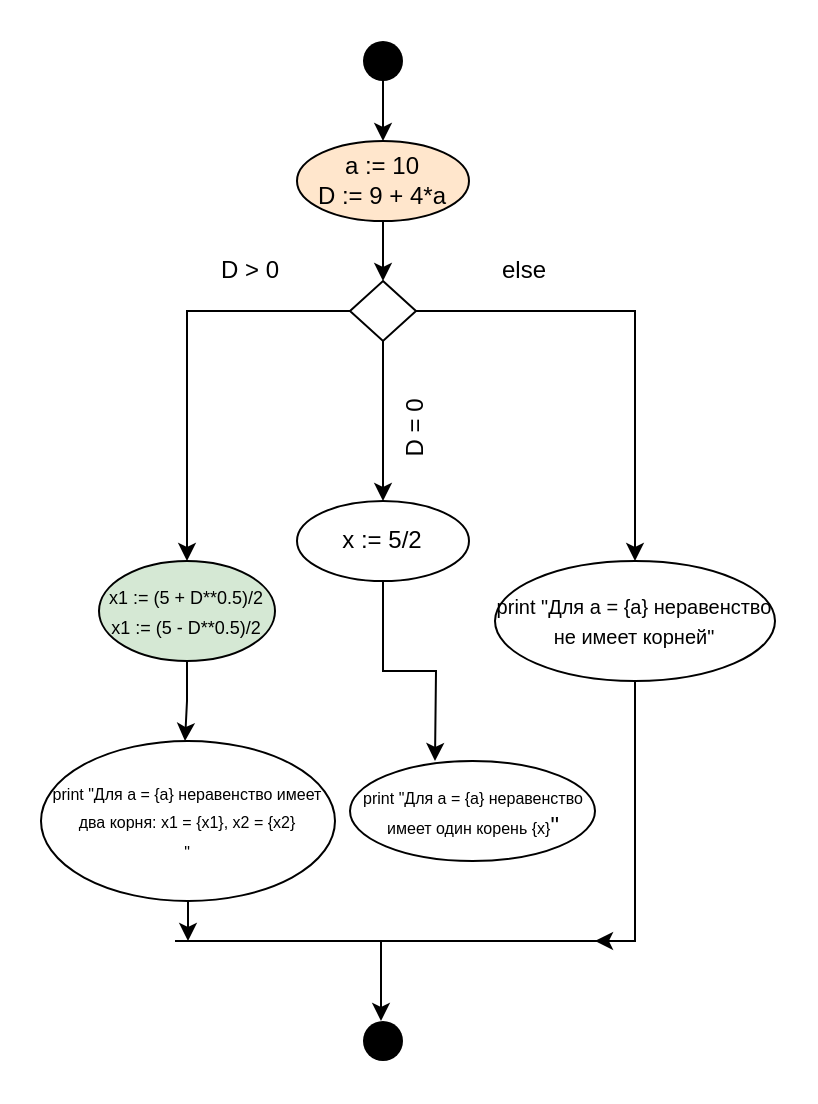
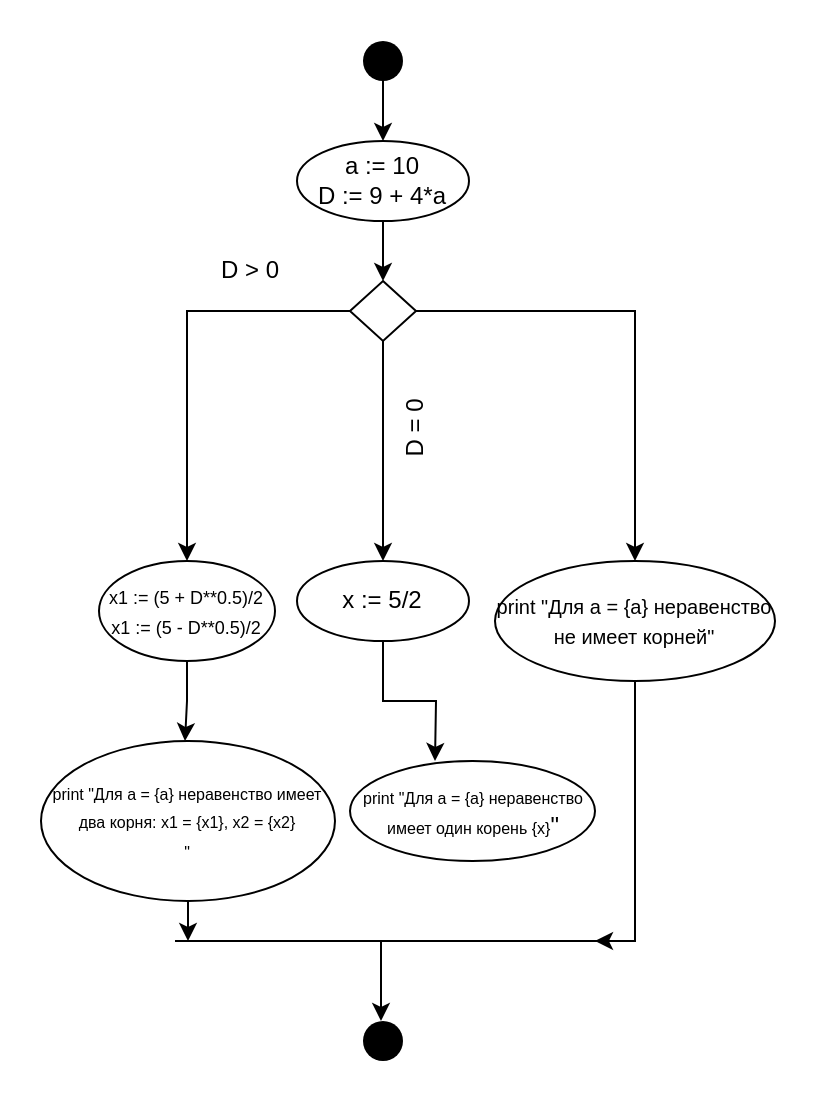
(383, 181) -> (383, 181)
(525, 271) -> none
(383, 541) -> (383, 601)
(187, 611) -> (187, 611)
